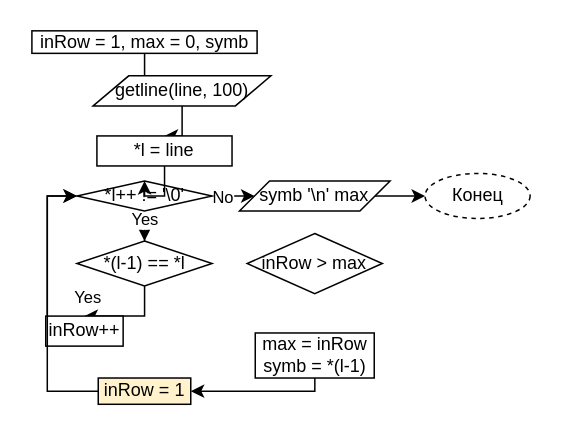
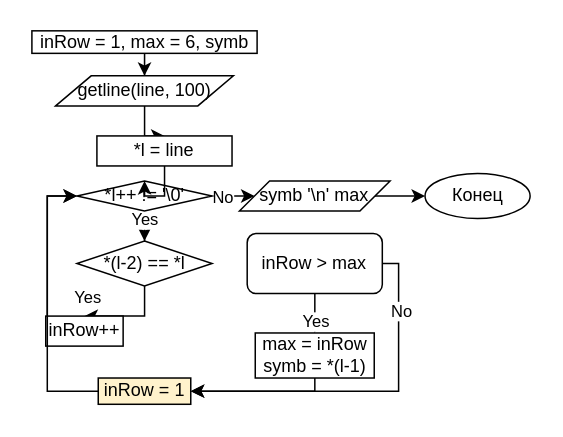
(145, 43) -> (145, 43)
(182, 91) -> (144, 91)
(477, 196) -> (477, 196)
(145, 263) -> (145, 263)
(314, 263) -> (314, 263)
none -> (315, 308)
none -> (398, 361)
